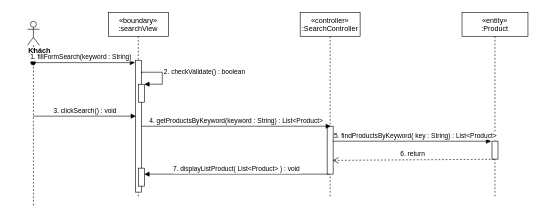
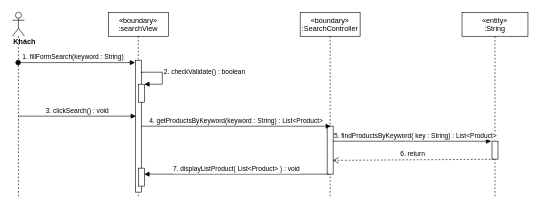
(330, 20) -> (330, 20)
(495, 20) -> (495, 20)
(33, 114) -> (18, 105)
